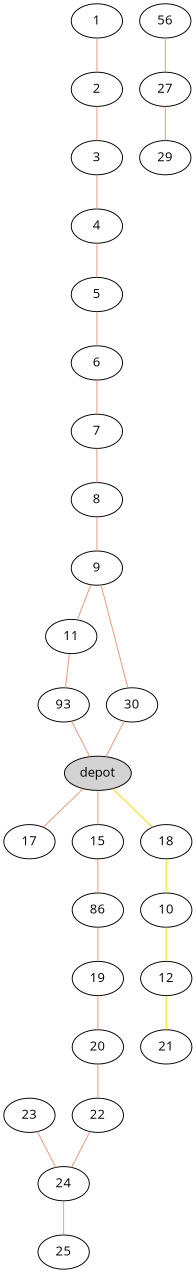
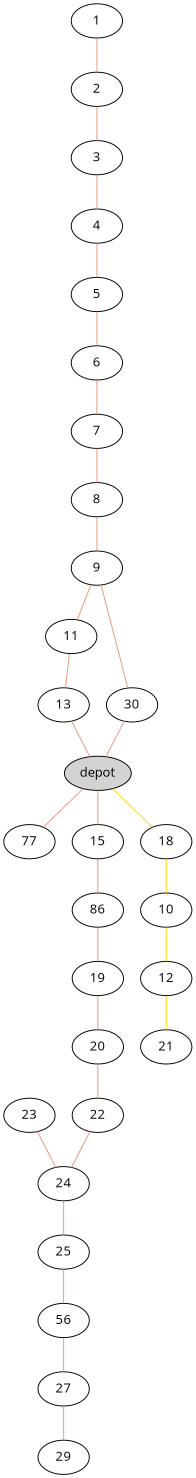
(64, 705) -> (64, 705)
(29, 842) -> (29, 842)
none -> (64, 1286)
